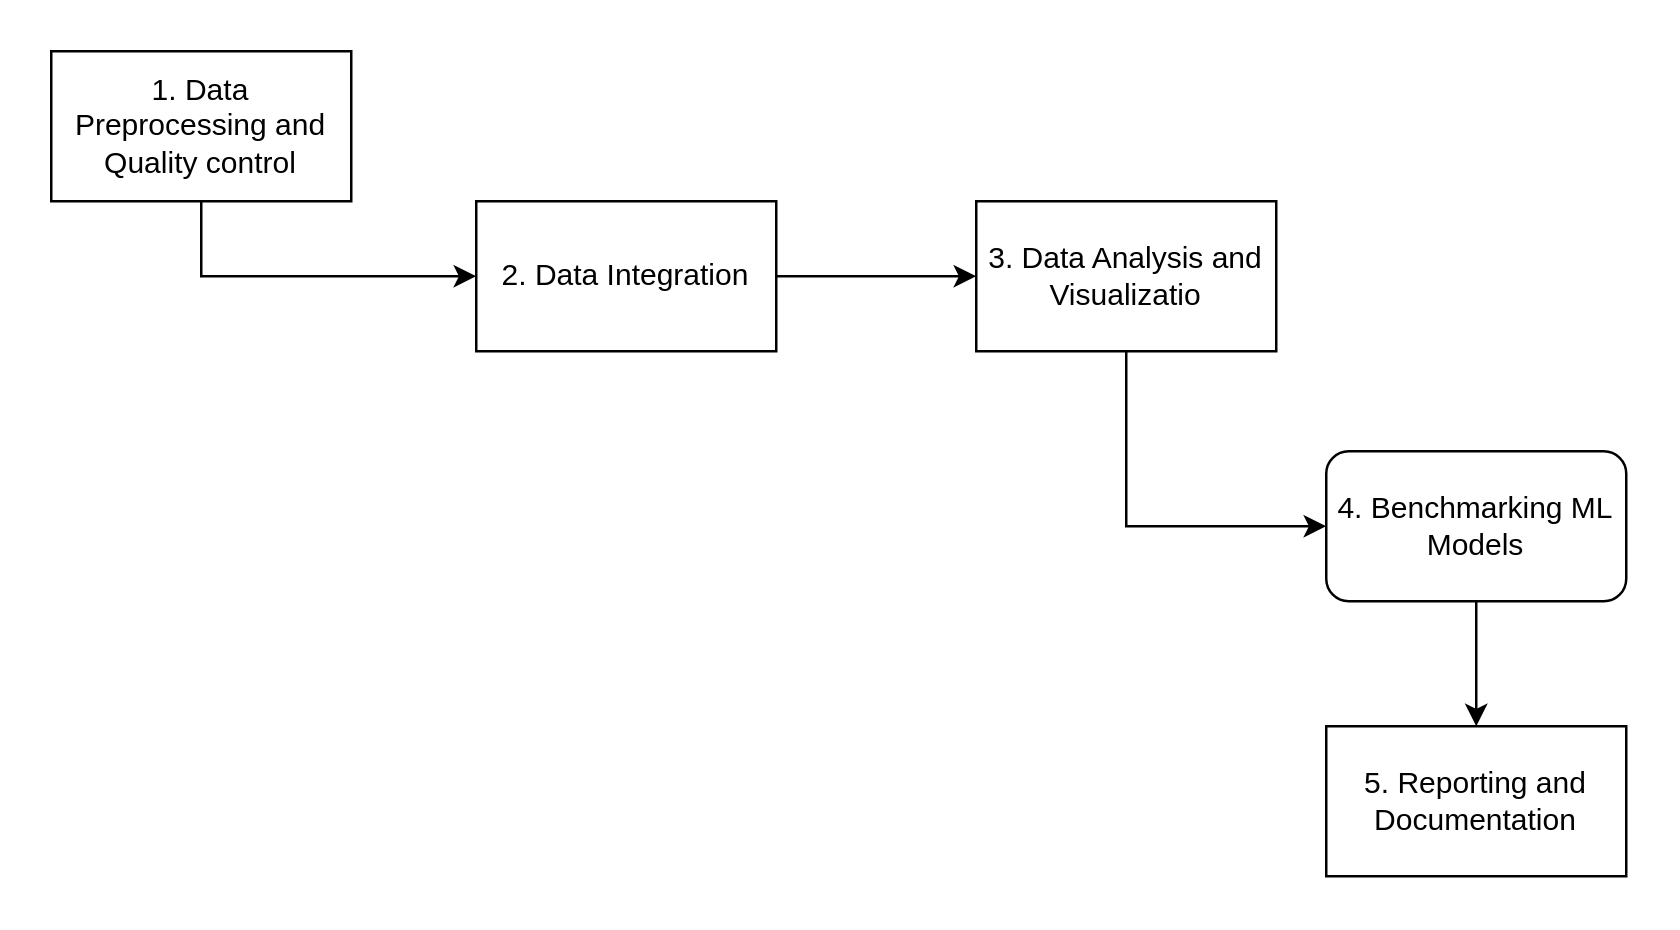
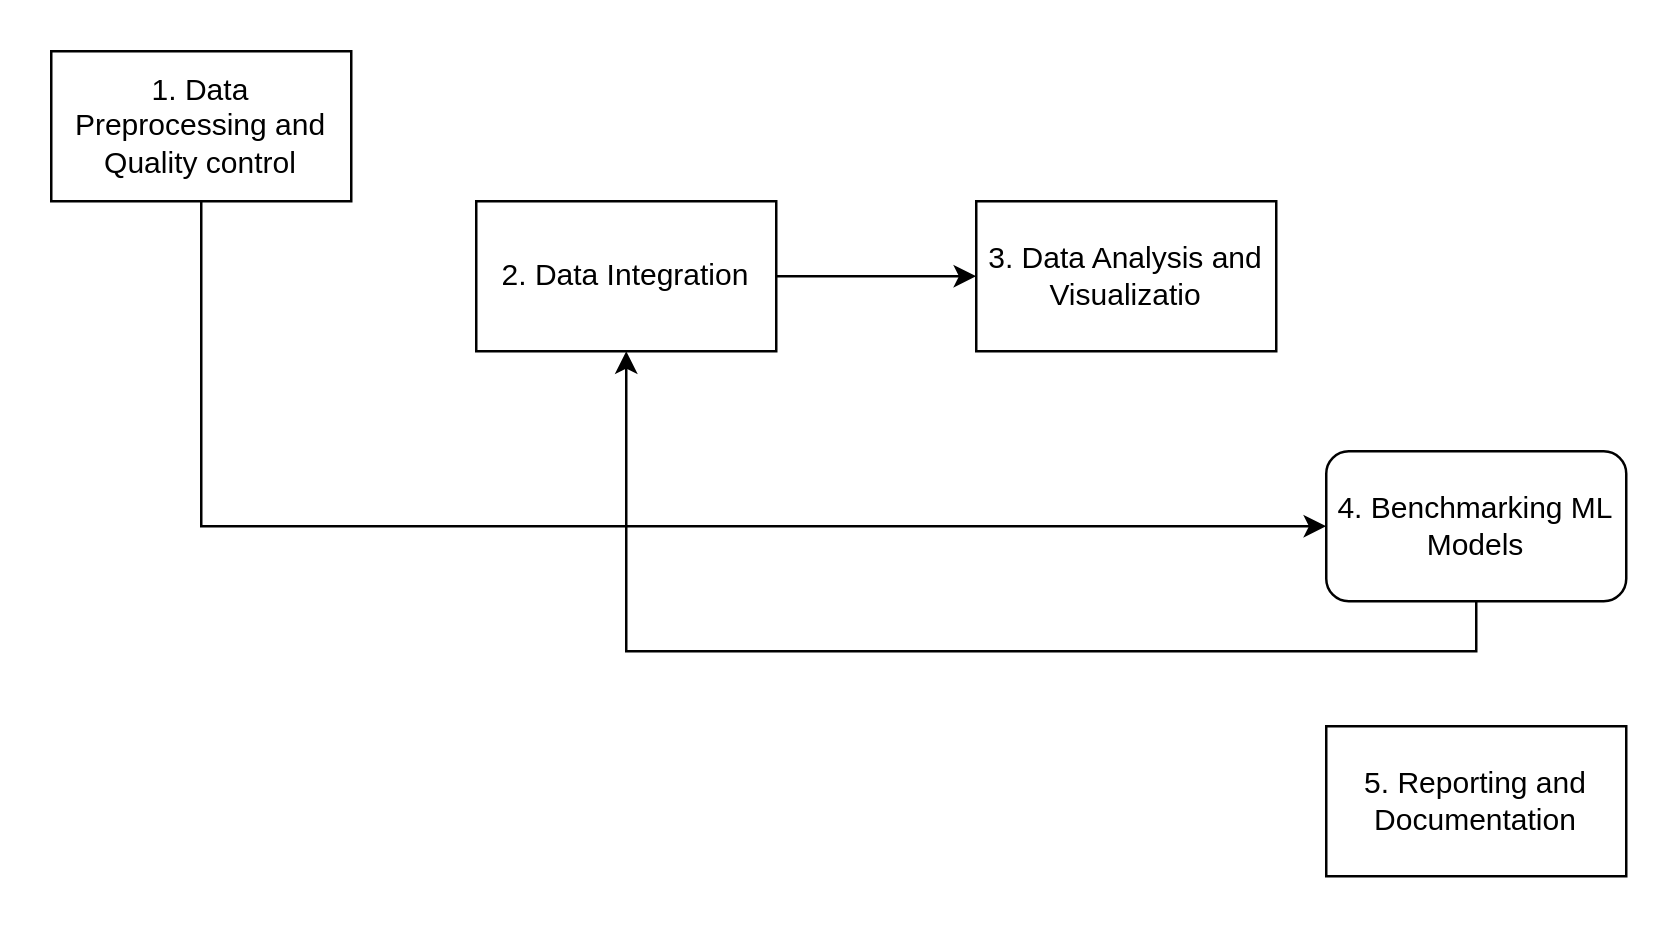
(329, 276) -> (284, 526)
(1126, 436) -> none
(1476, 679) -> (993, 651)
